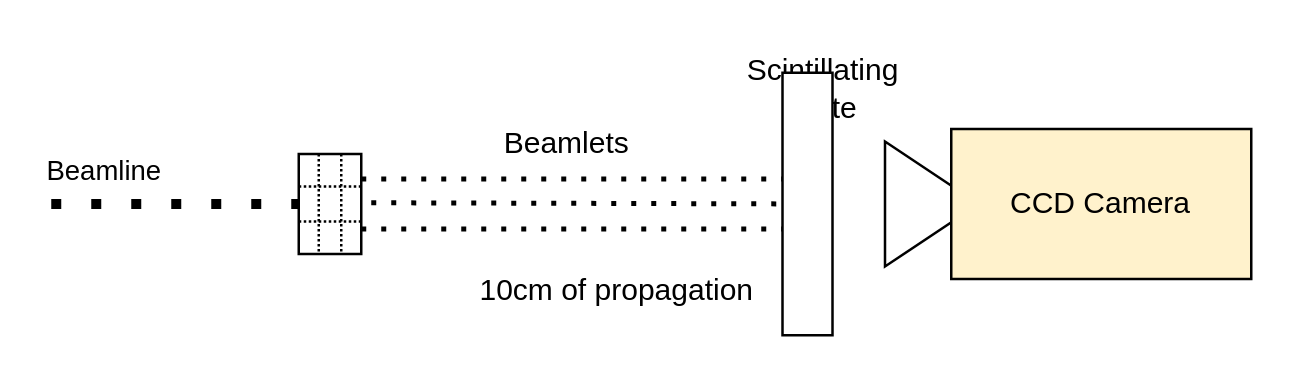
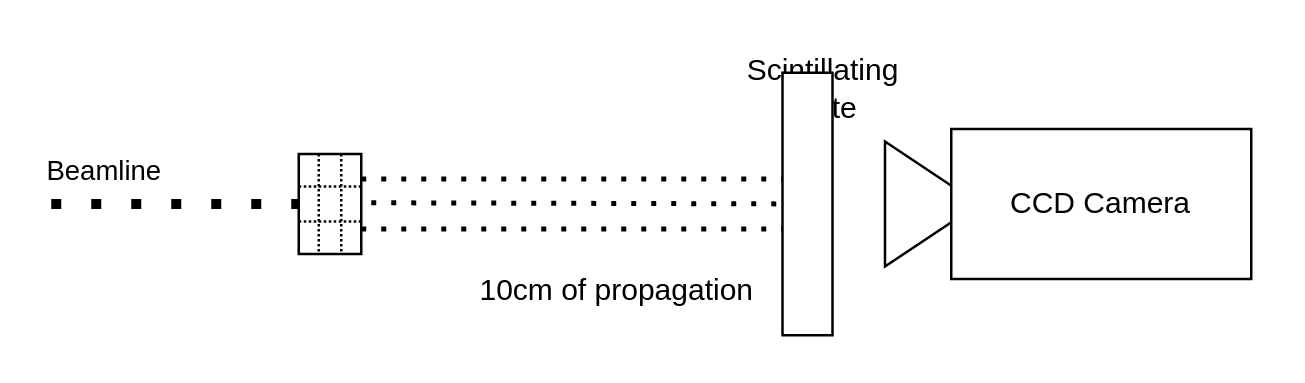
(566, 144) -> none
(1101, 204) -> (1101, 204)
